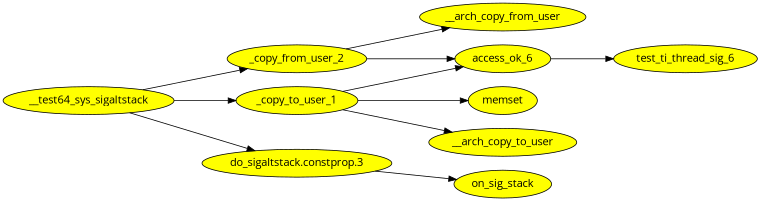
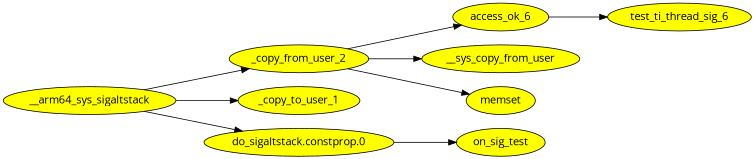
(503, 17) -> (501, 59)
(399, 80) -> none
(89, 101) -> (90, 101)
(409, 101) -> (405, 81)
(503, 142) -> none
(297, 163) -> (299, 142)
(503, 184) -> (501, 142)
